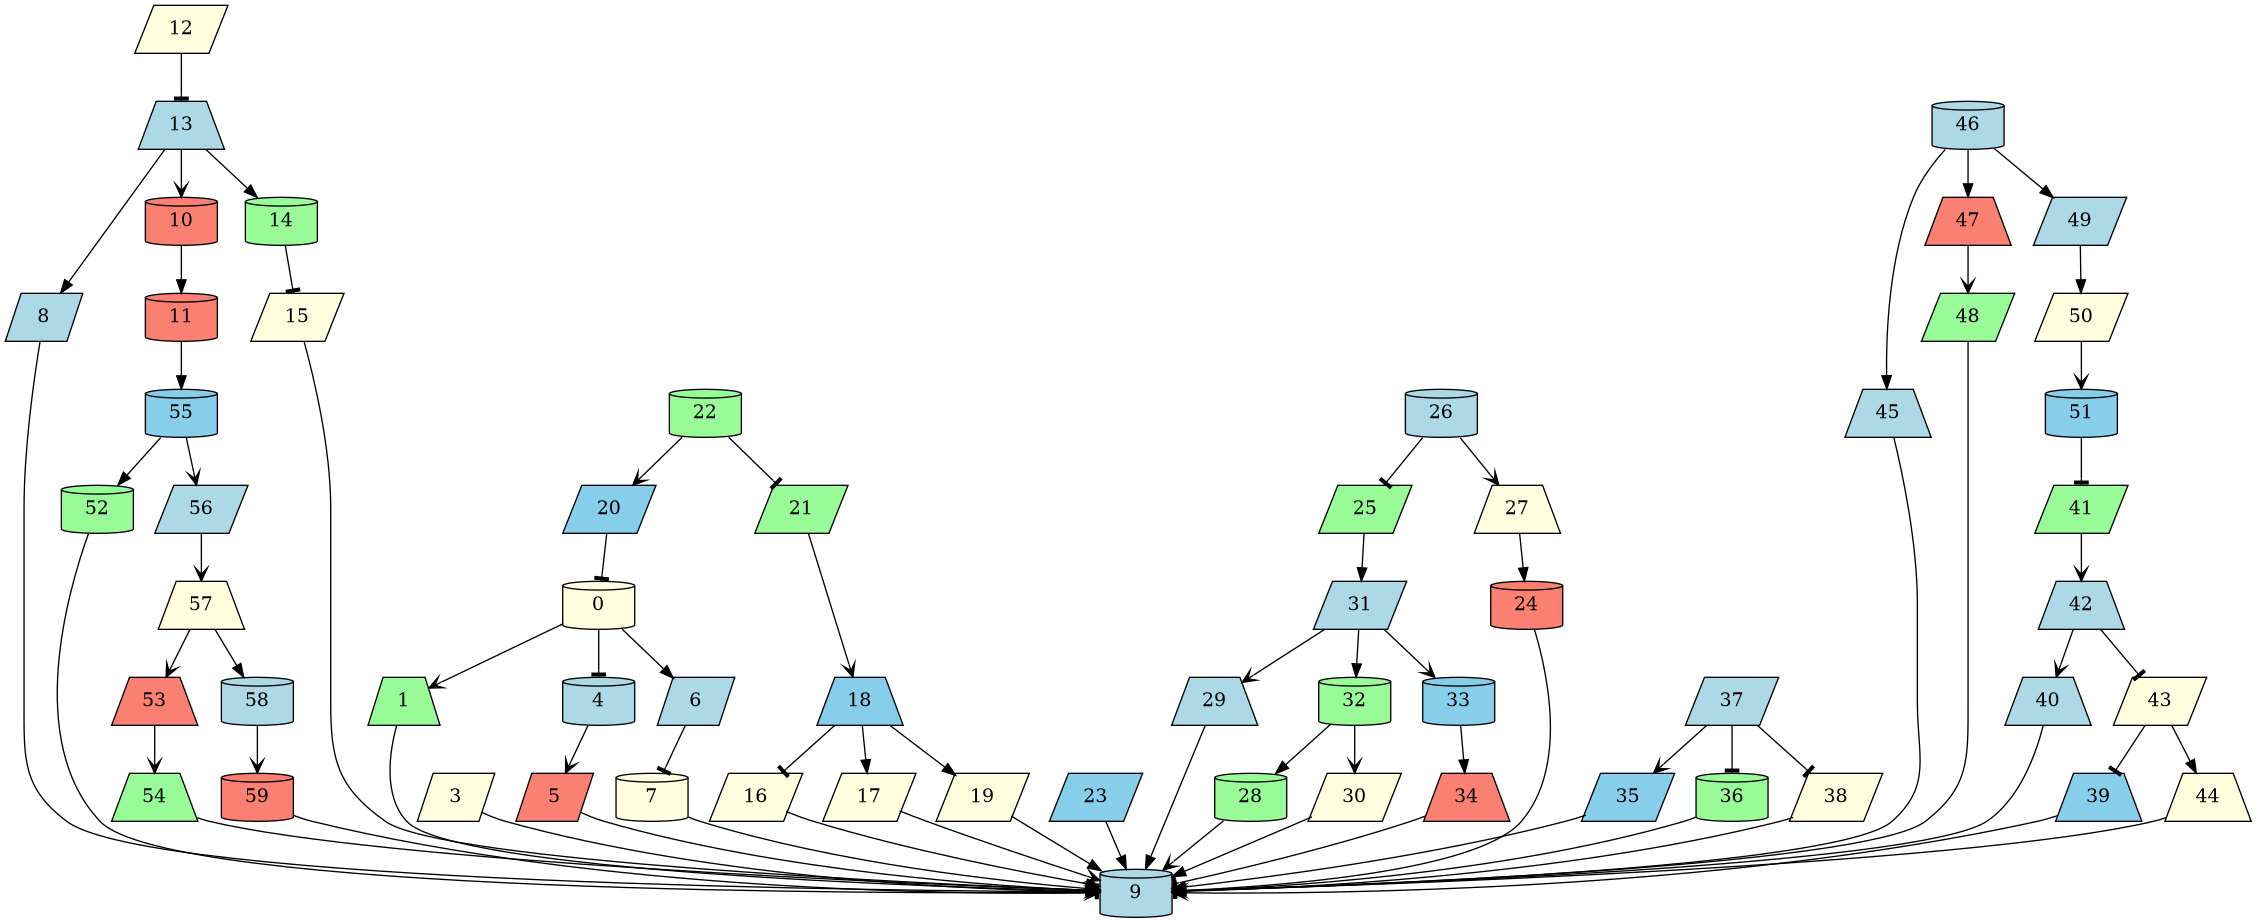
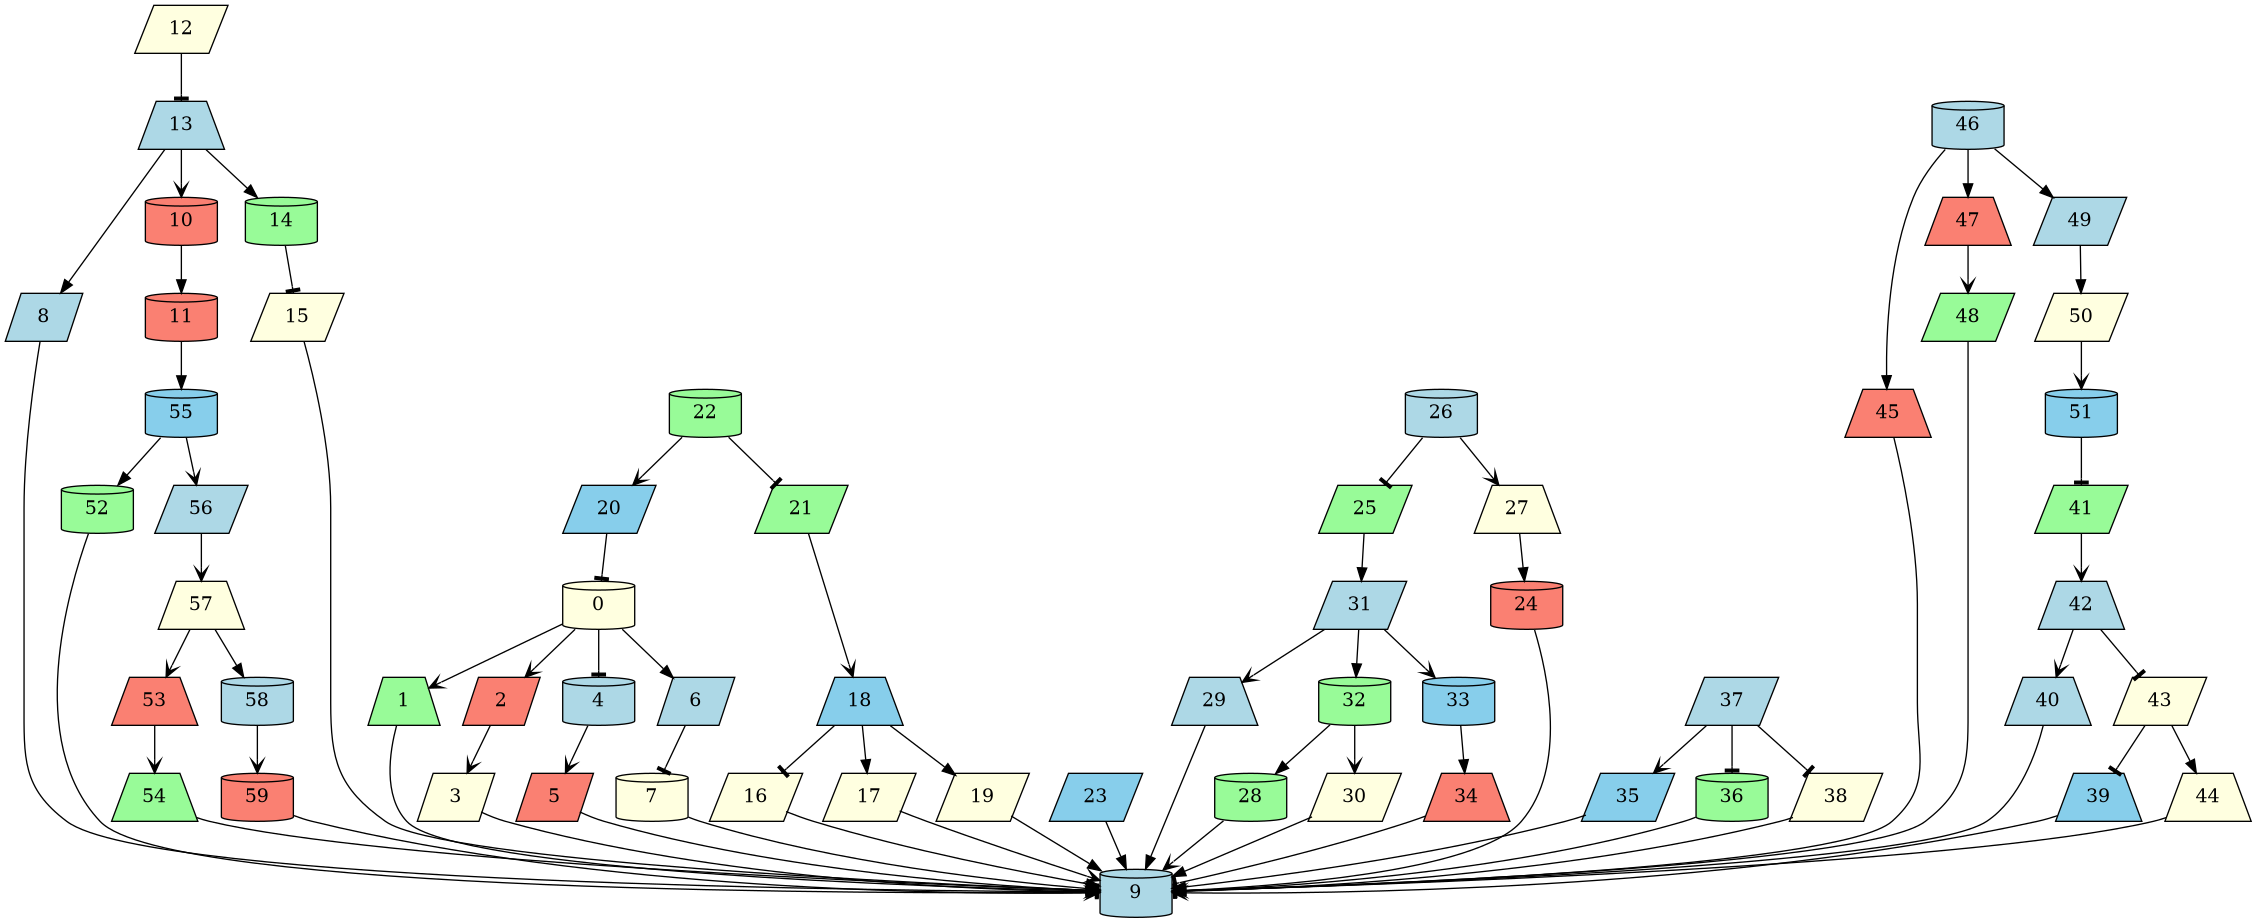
(1888, 413) -> (1888, 413)
none -> (501, 701)
